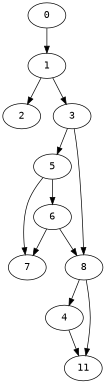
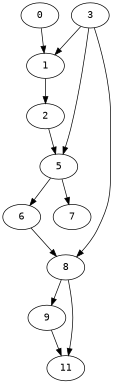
(58, 88) -> (70, 38)
none -> (51, 138)
(42, 239) -> none
(64, 318) -> (47, 318)
